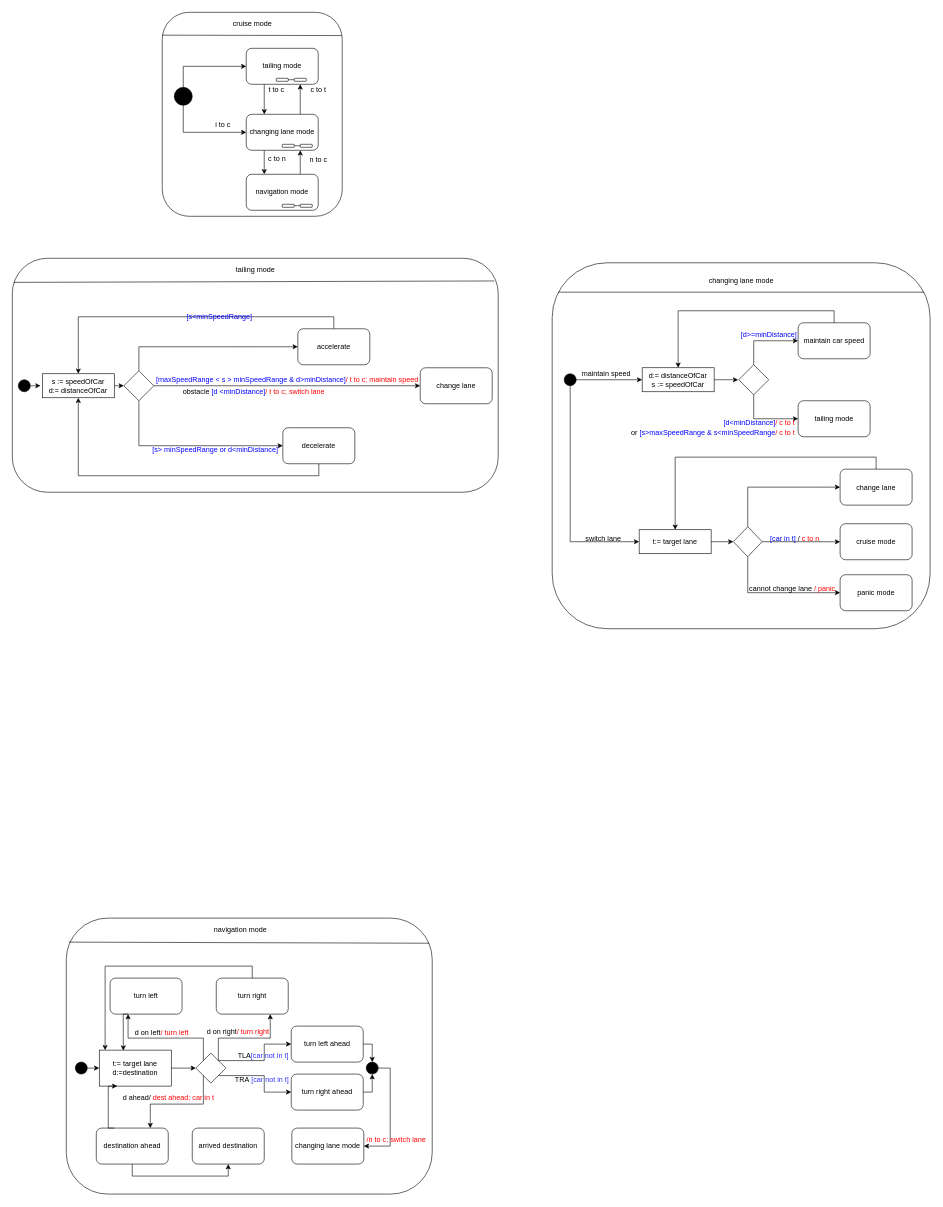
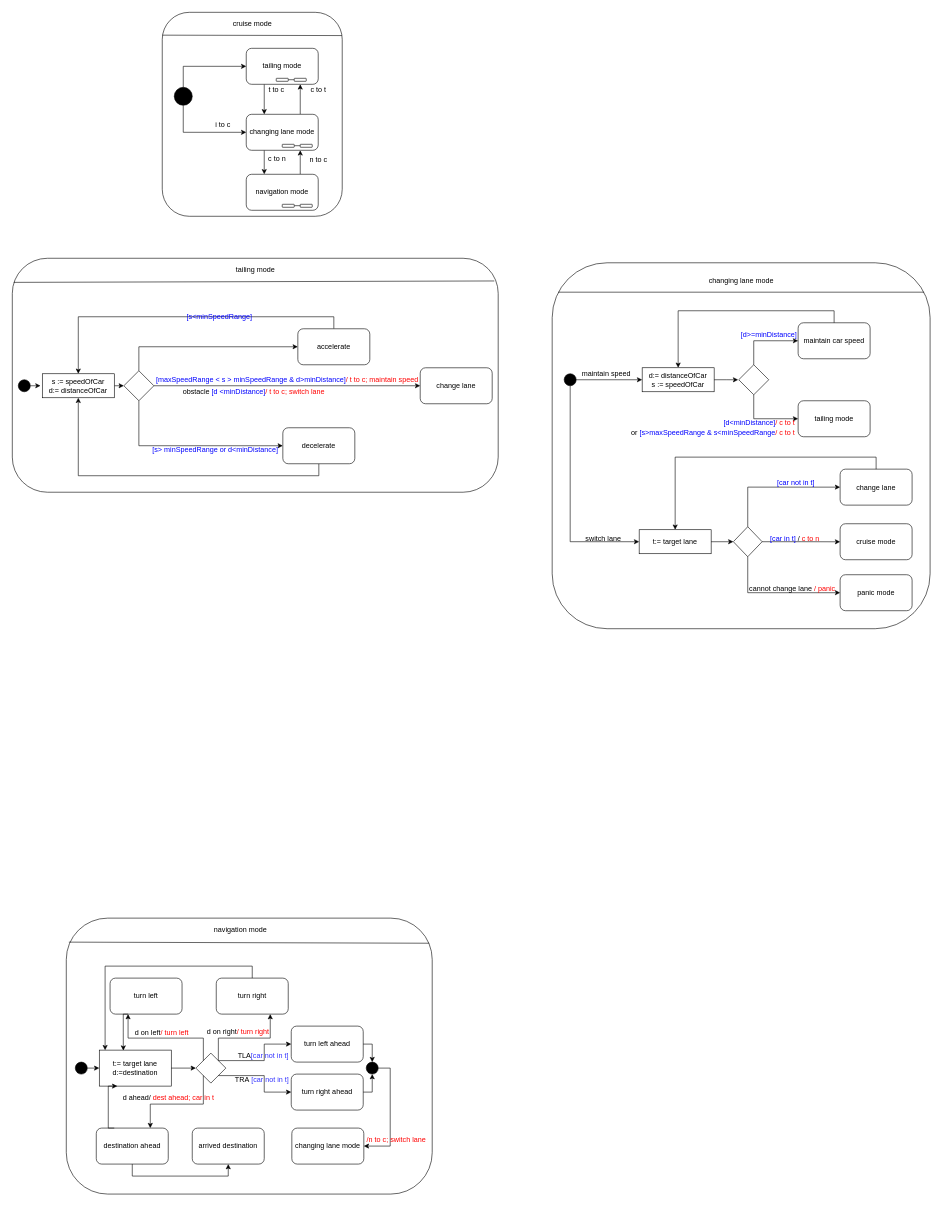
none -> (796, 483)
